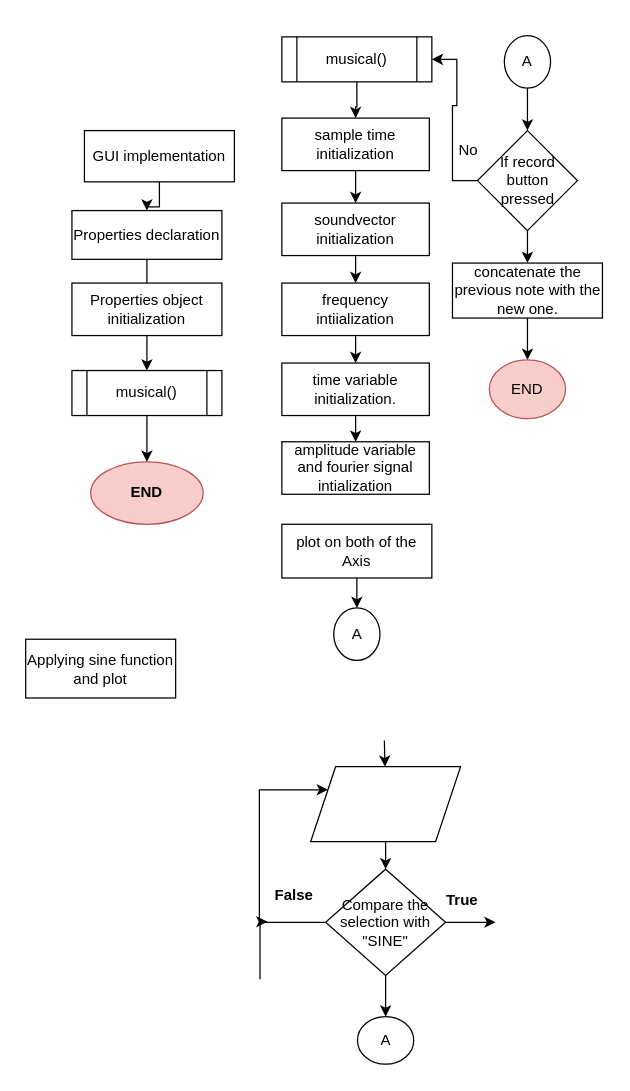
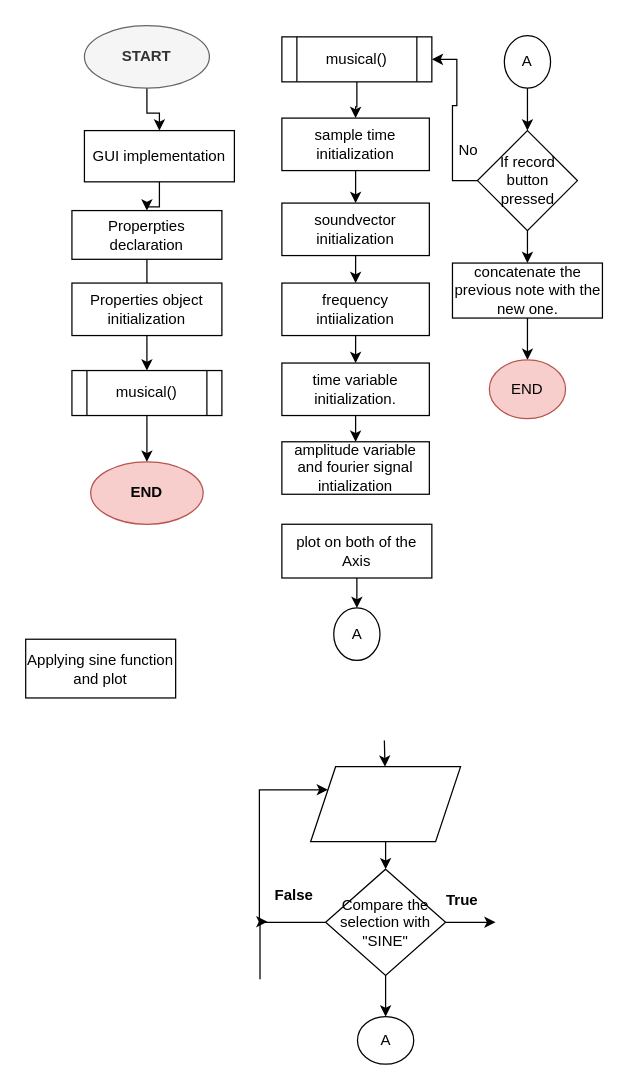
none -> (147, 57)
none -> (147, 111)
(147, 236) -> (147, 236)
